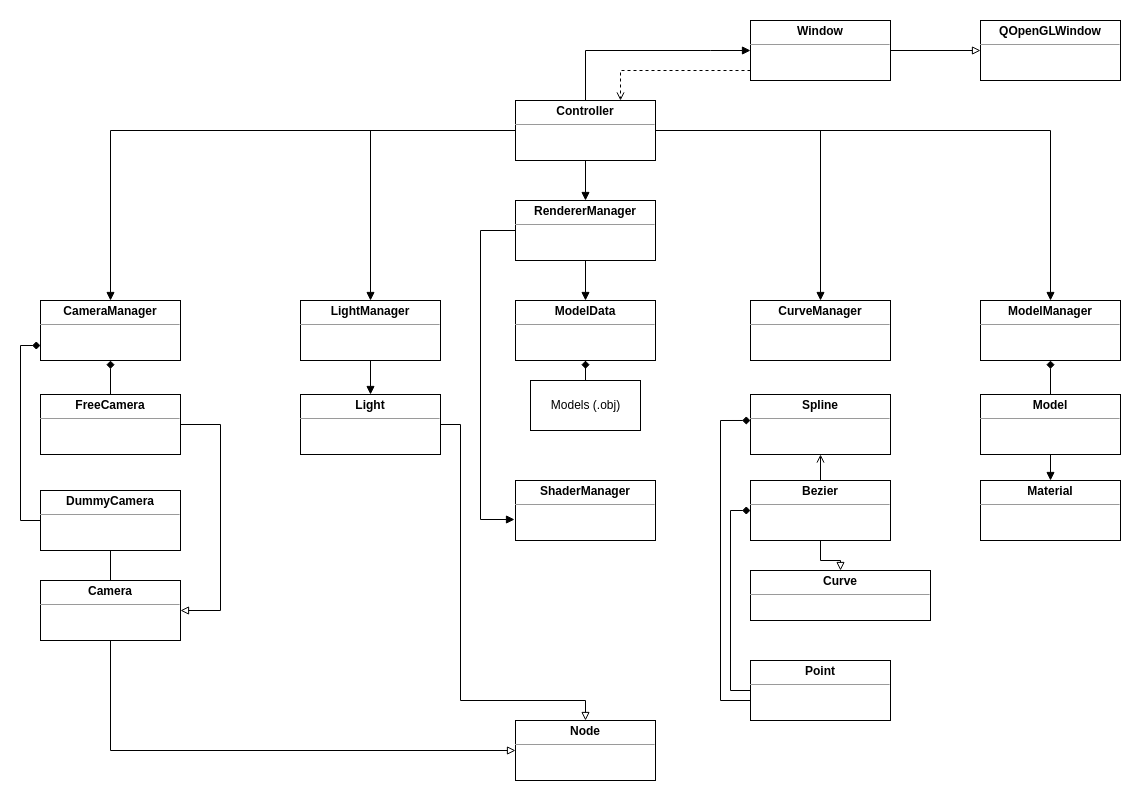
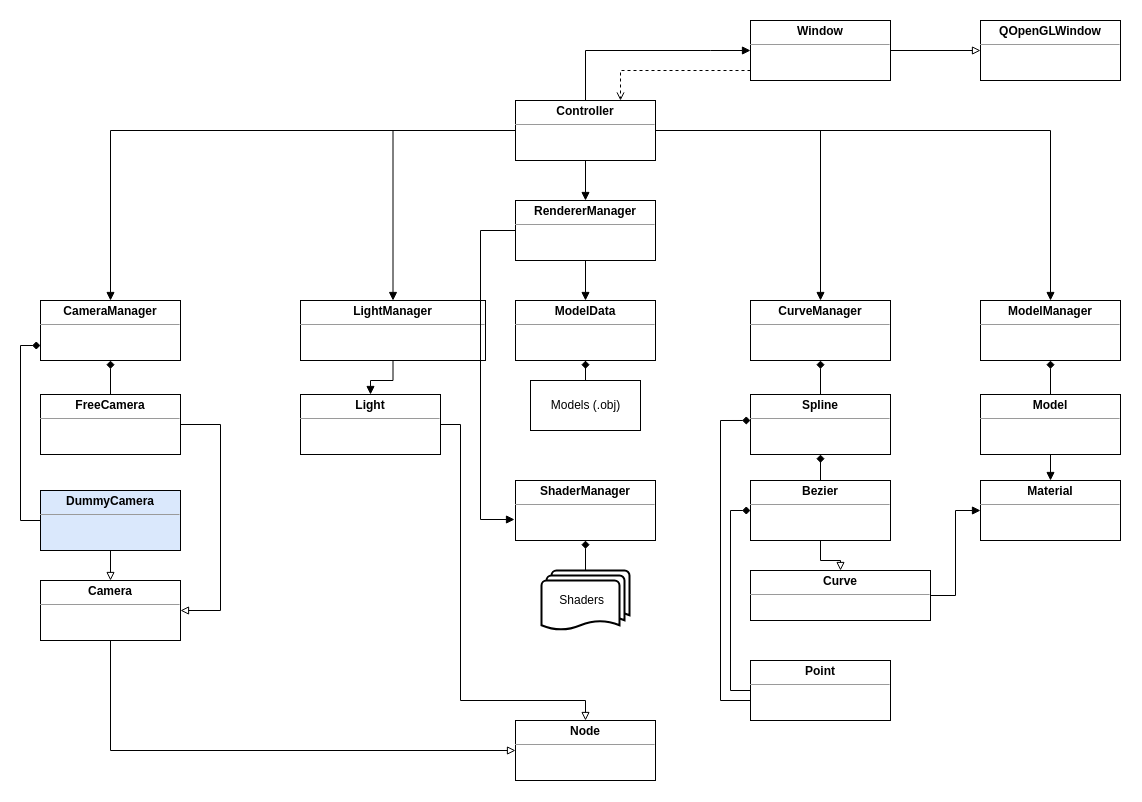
(371, 331) -> (393, 331)
none -> (821, 376)
(821, 460) -> (821, 463)
(111, 521) -> (111, 521)
none -> (586, 552)
none -> (956, 558)
(111, 574) -> (111, 571)
none -> (586, 601)
